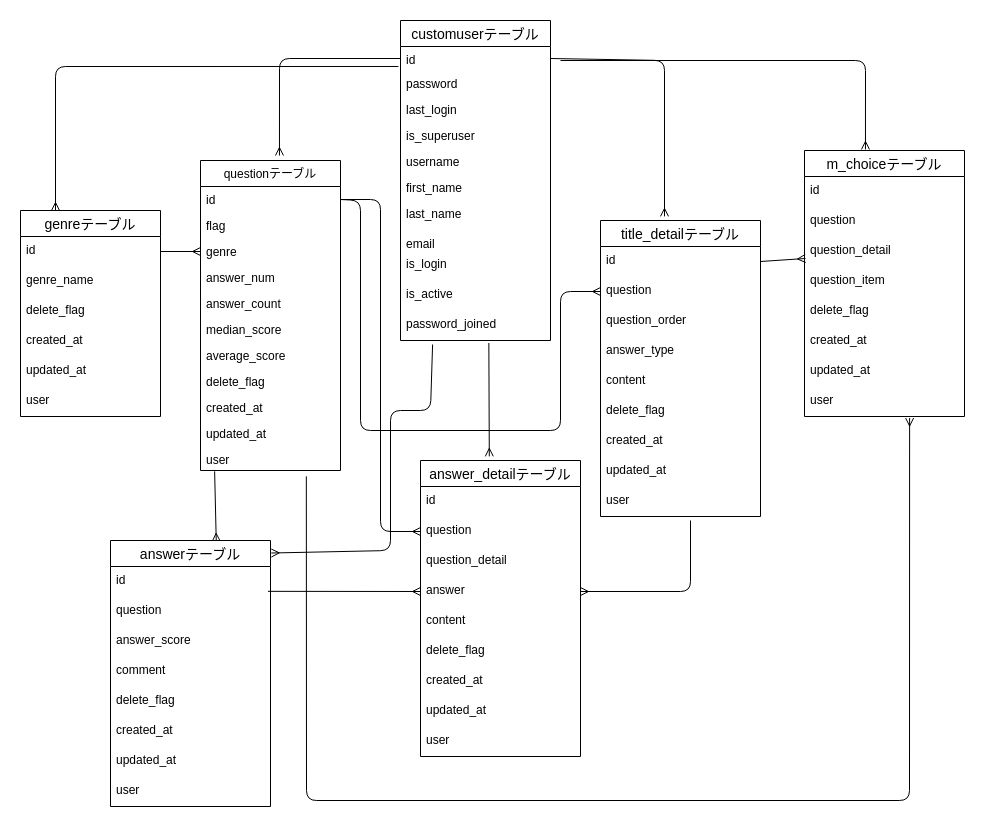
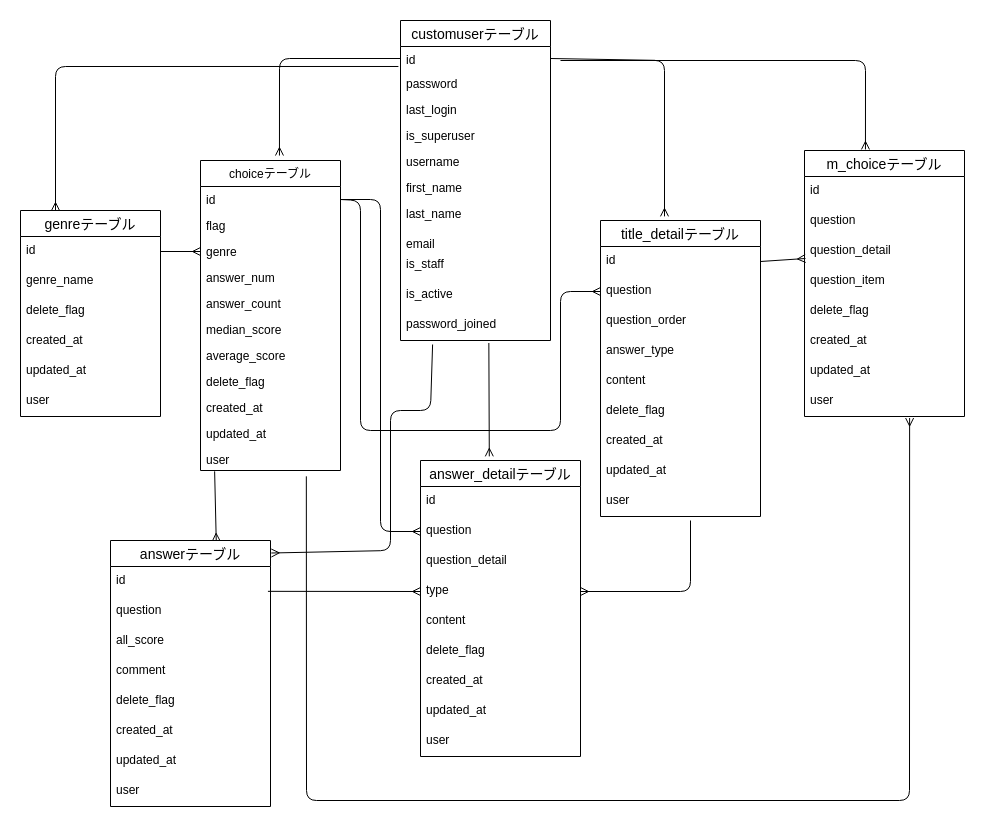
(270, 174) -> (270, 174)
(428, 264) -> (431, 264)
(446, 590) -> (439, 590)
(156, 640) -> (143, 640)
